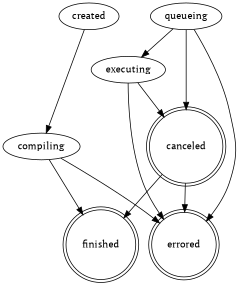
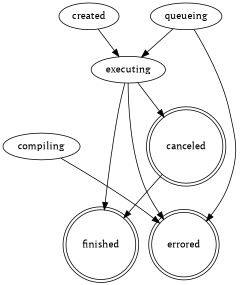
(186, 66) -> none
(67, 78) -> (106, 40)
(64, 184) -> (113, 142)
(185, 194) -> none
